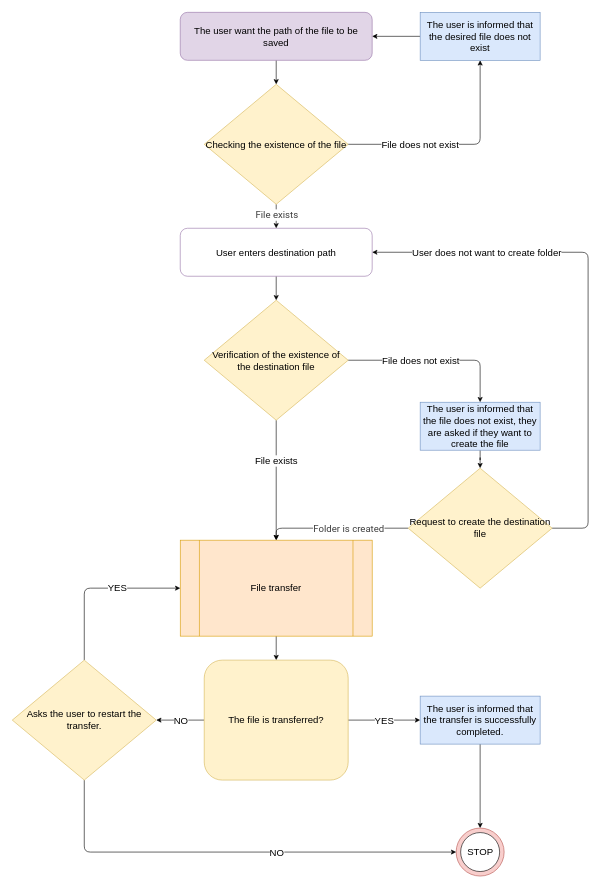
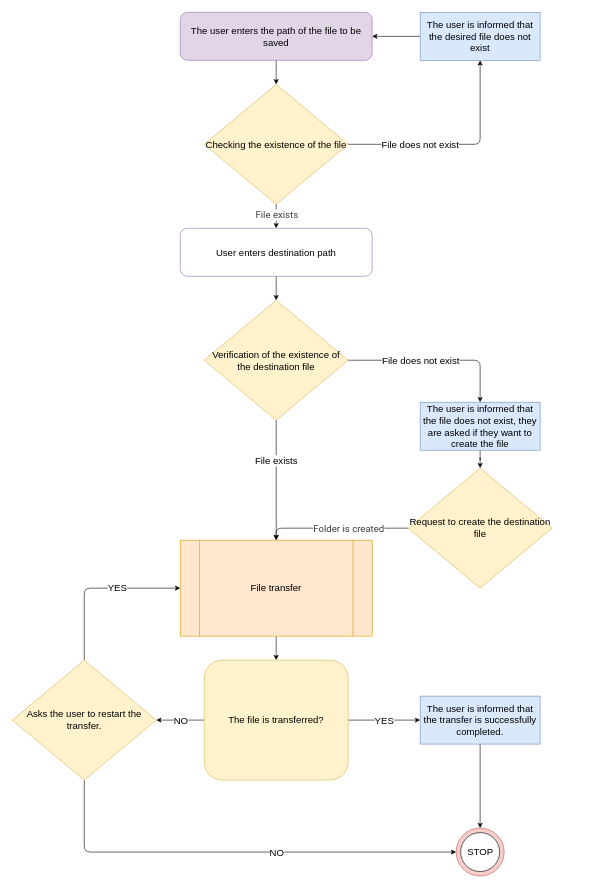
(276, 36) -> (276, 36)
(487, 252) -> none
